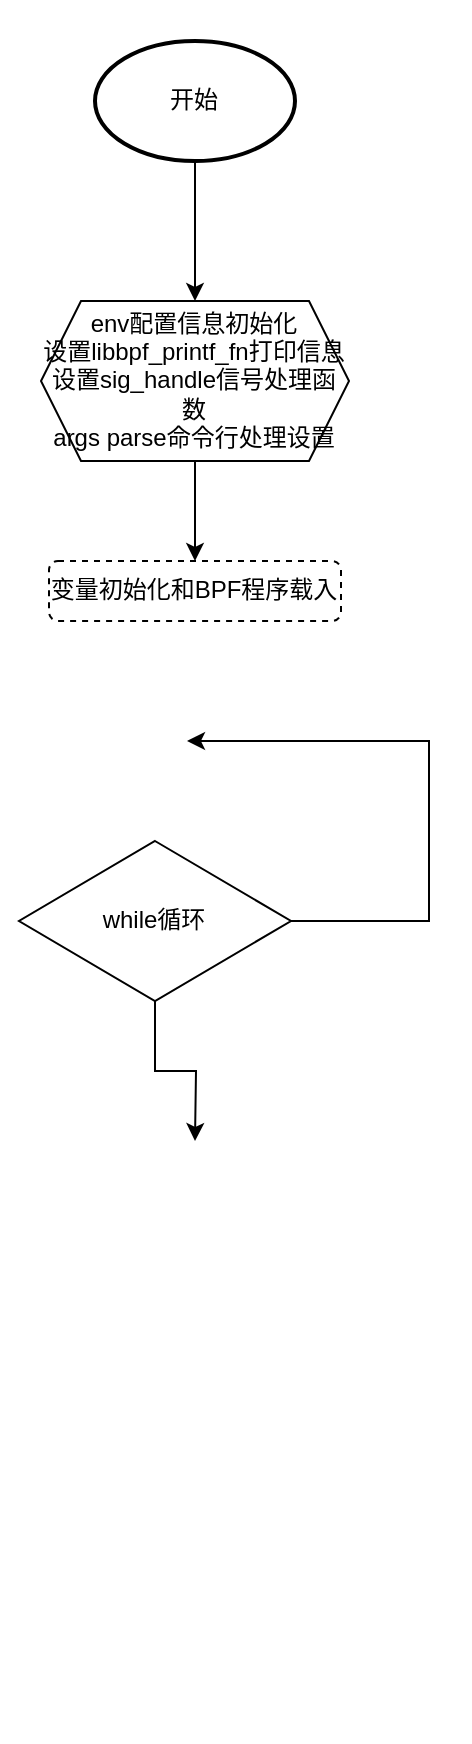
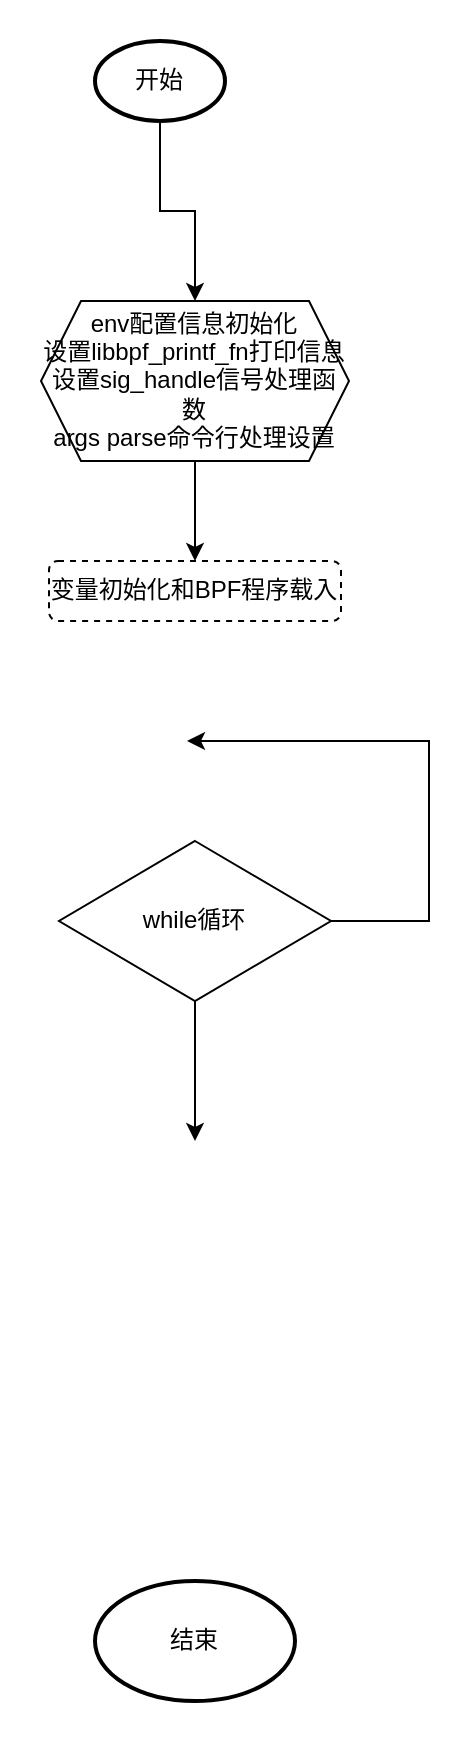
(195, 101) -> (160, 81)
(155, 921) -> (195, 921)
none -> (195, 1641)
